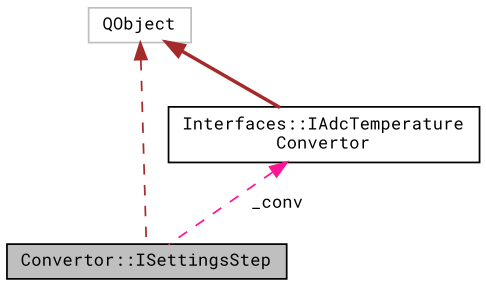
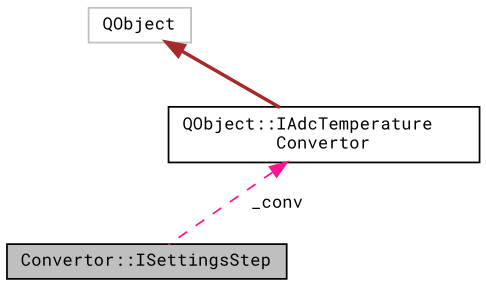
(324, 135) -> (324, 135)
(144, 152) -> none
